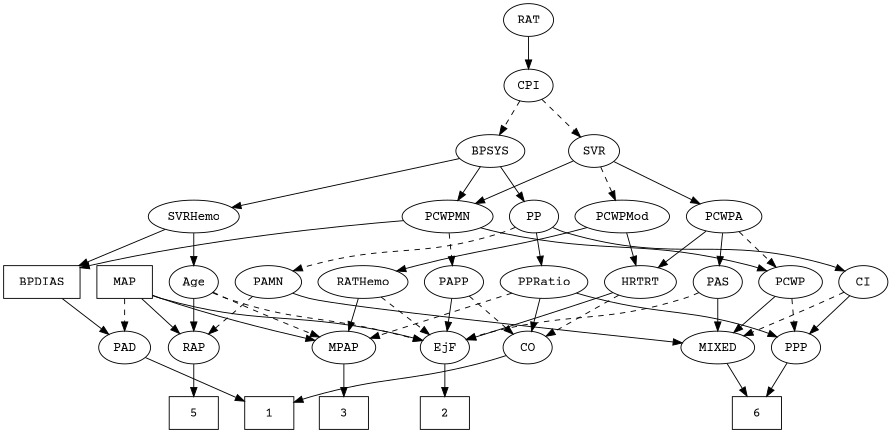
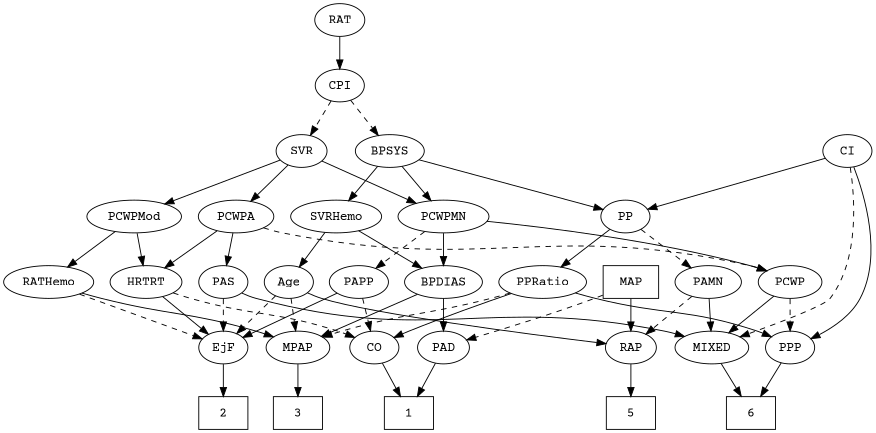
(606, 179) -> (227, 180)
(701, 249) -> (741, 182)
(42, 282) -> (443, 282)
(250, 316) -> none
(236, 321) -> (389, 307)
